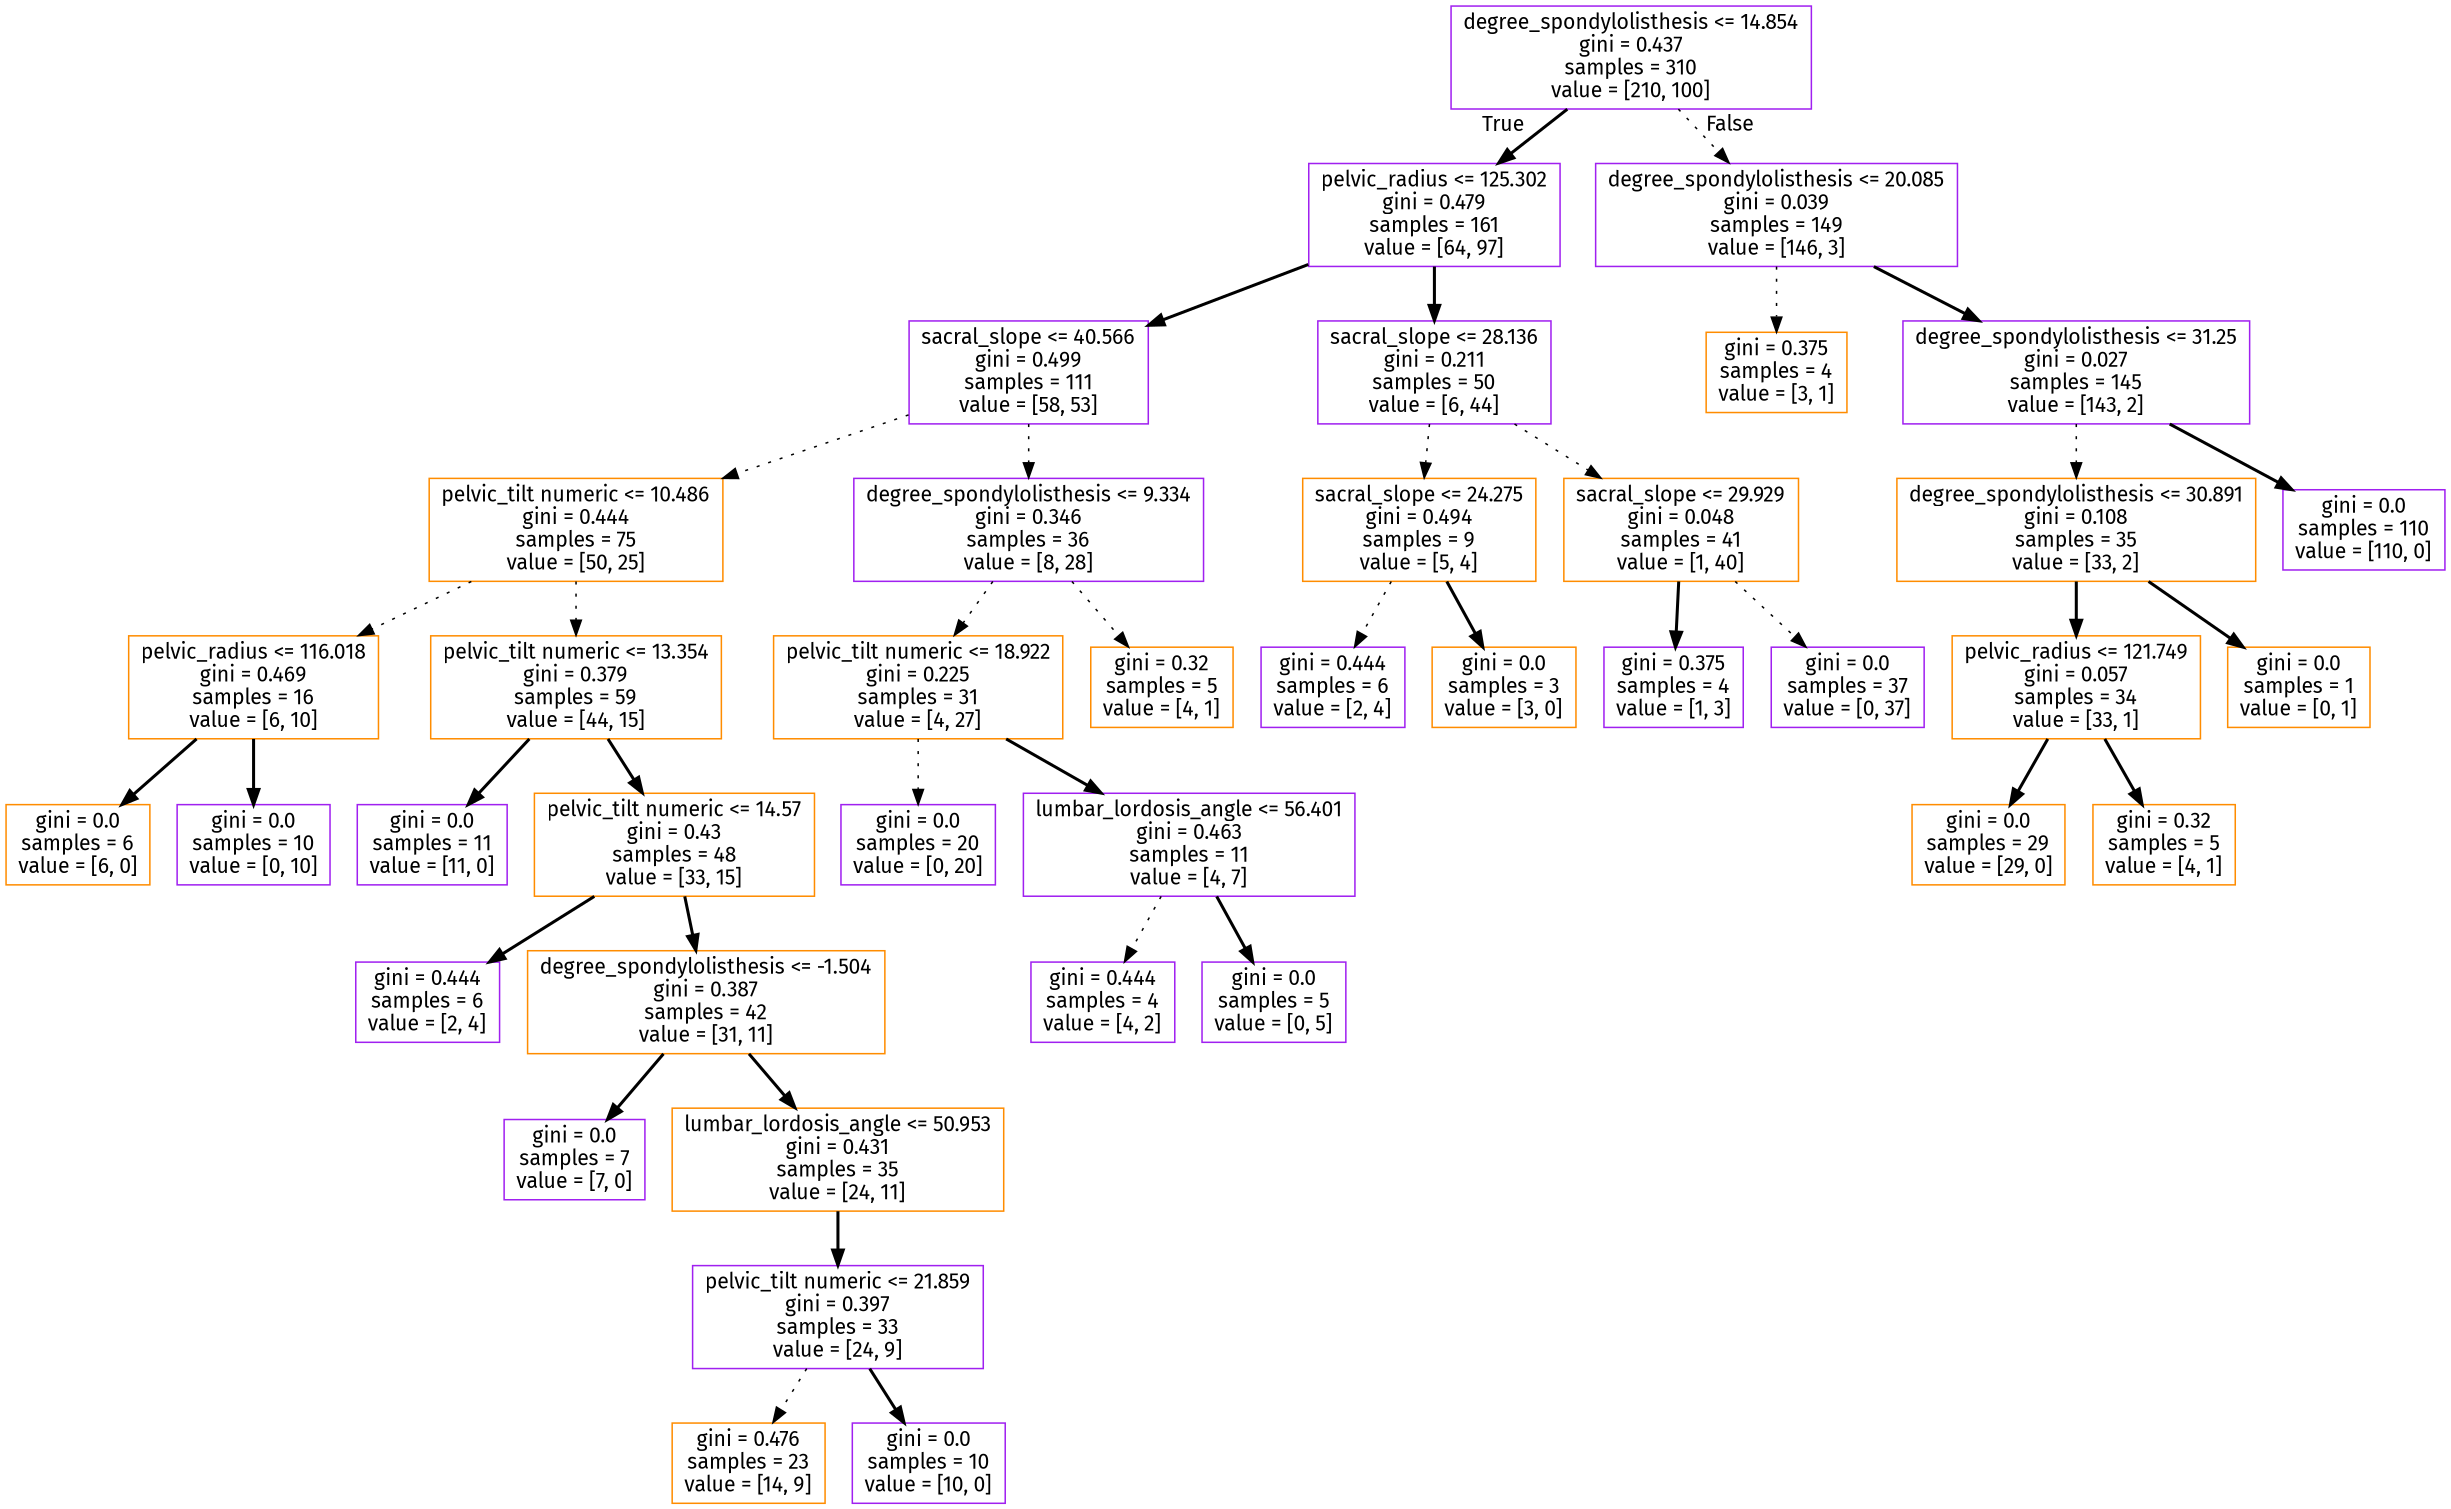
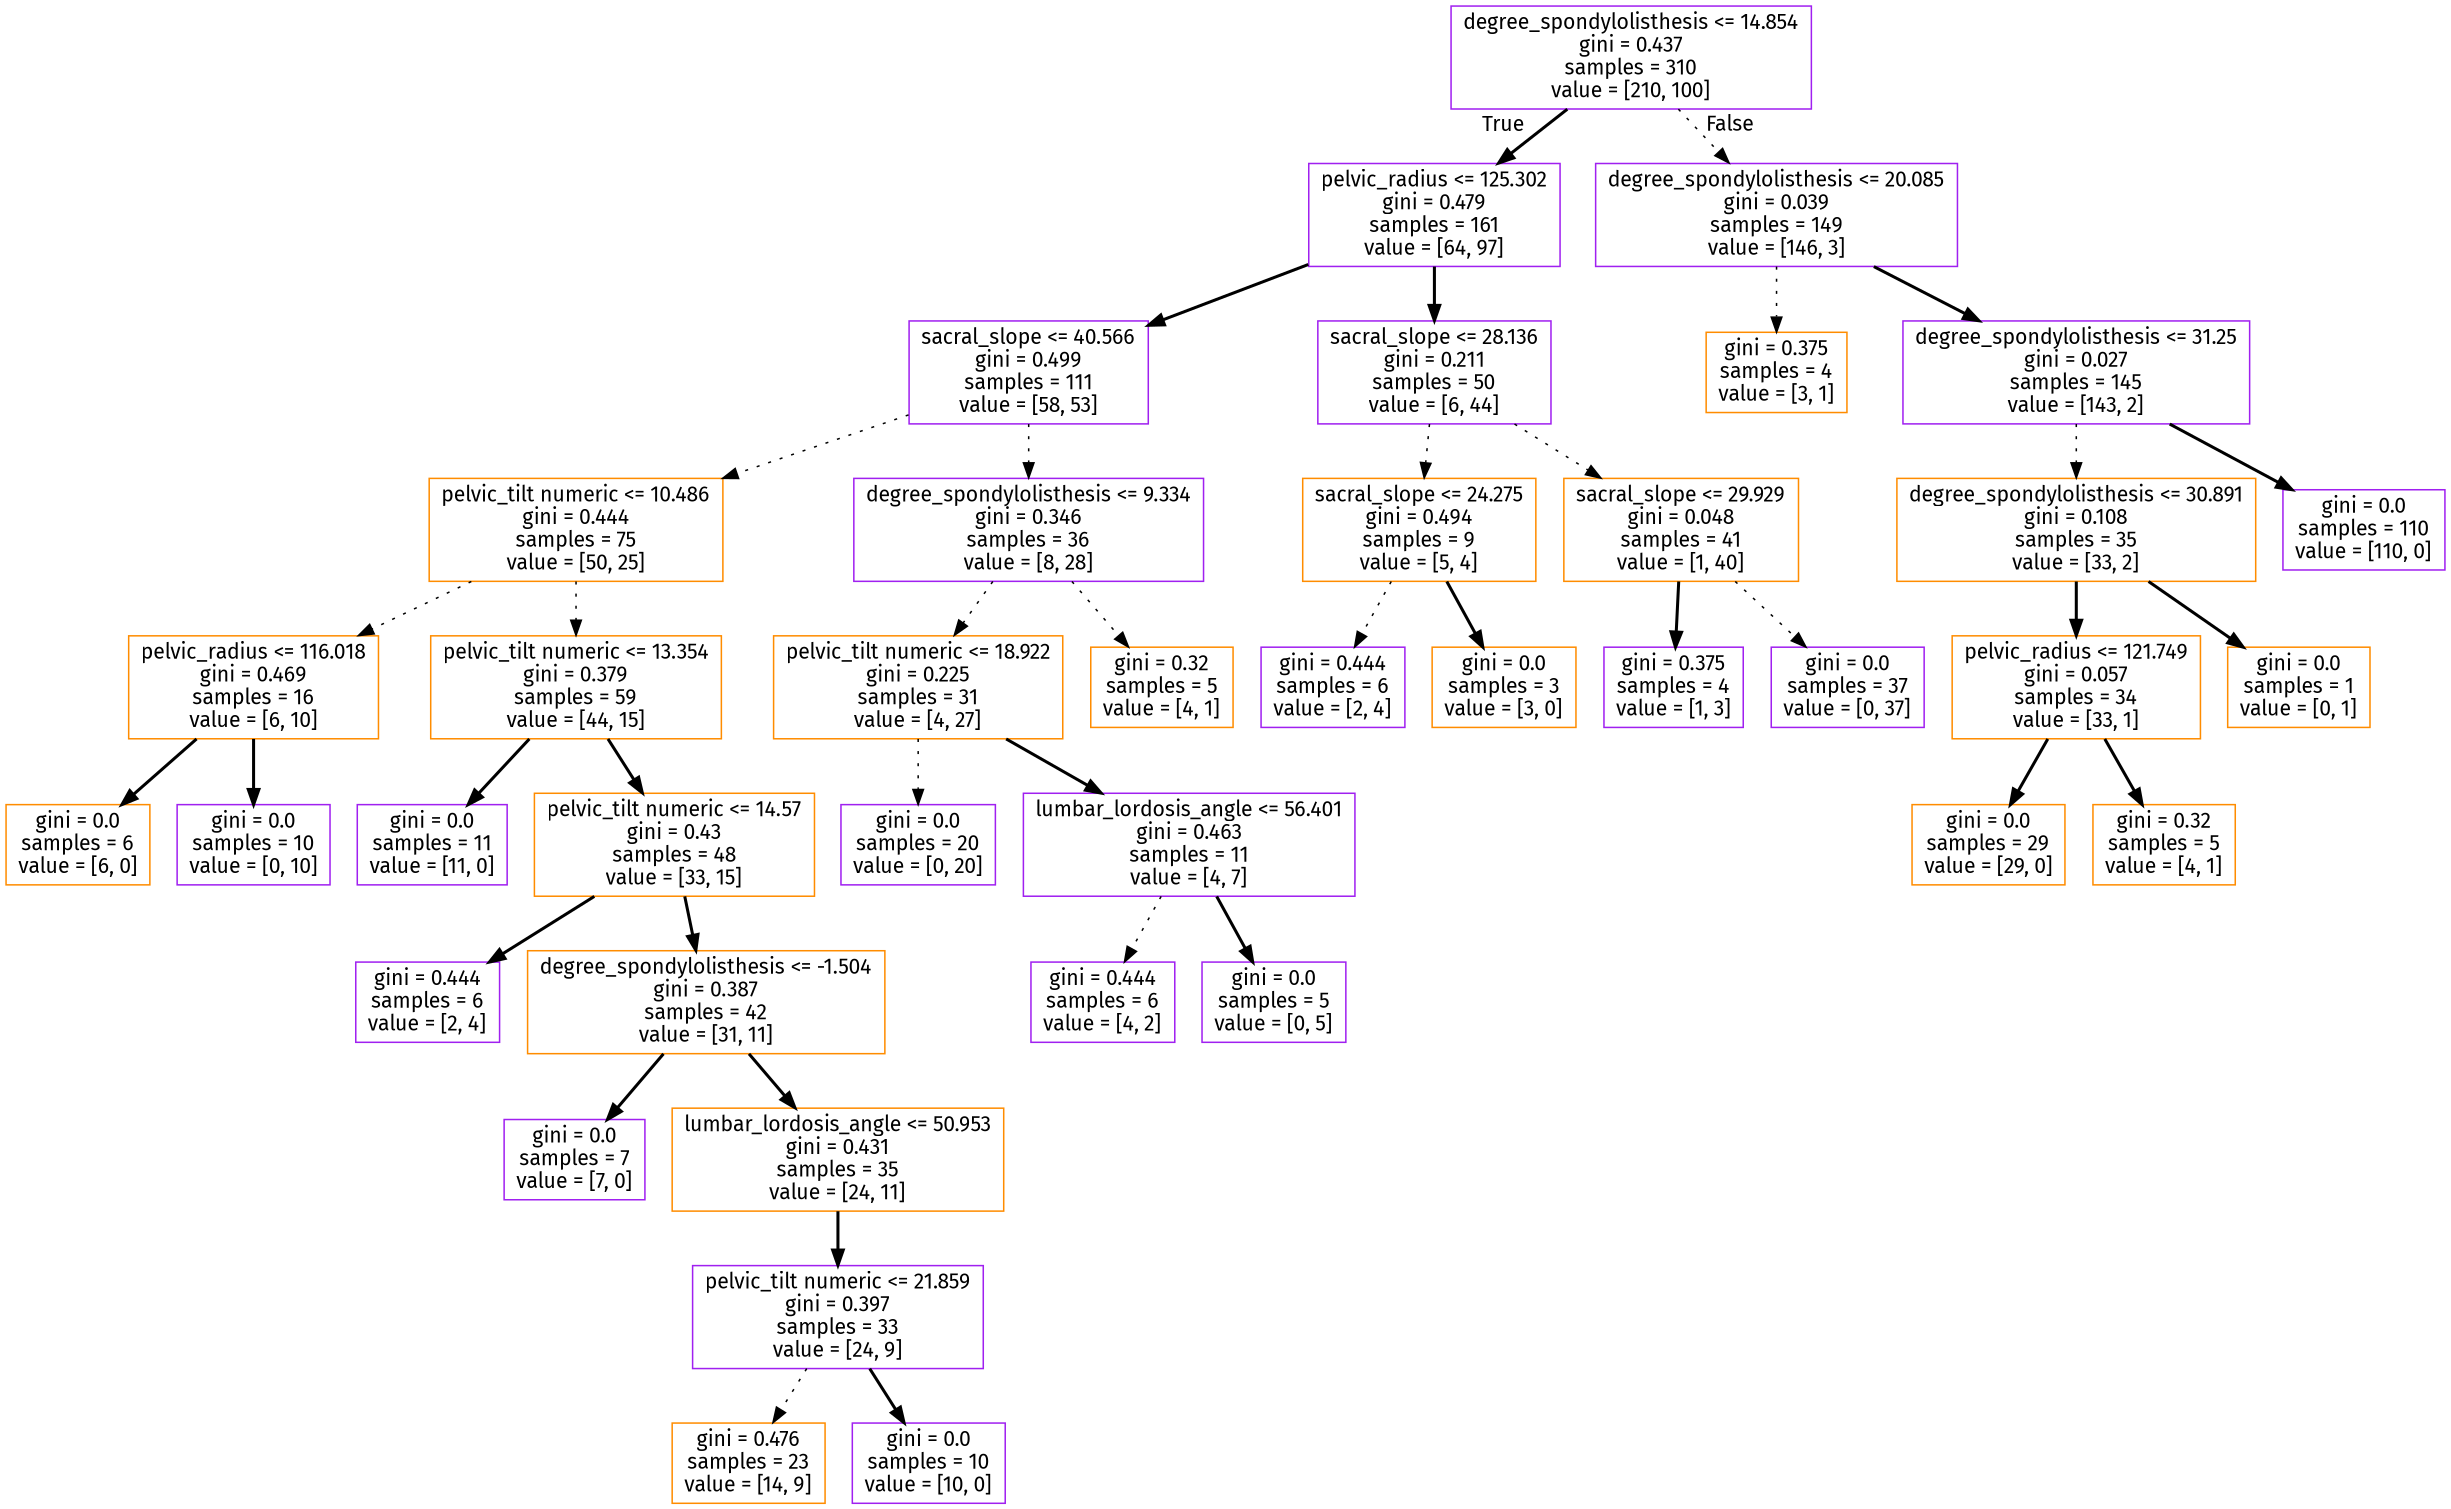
(1103, 1002) -> (1103, 1002)
